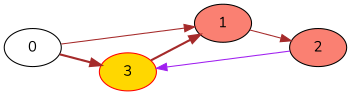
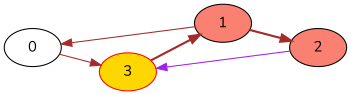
(265, 34) -> (265, 34)
(123, 36) -> (133, 35)
(75, 58) -> (75, 58)
